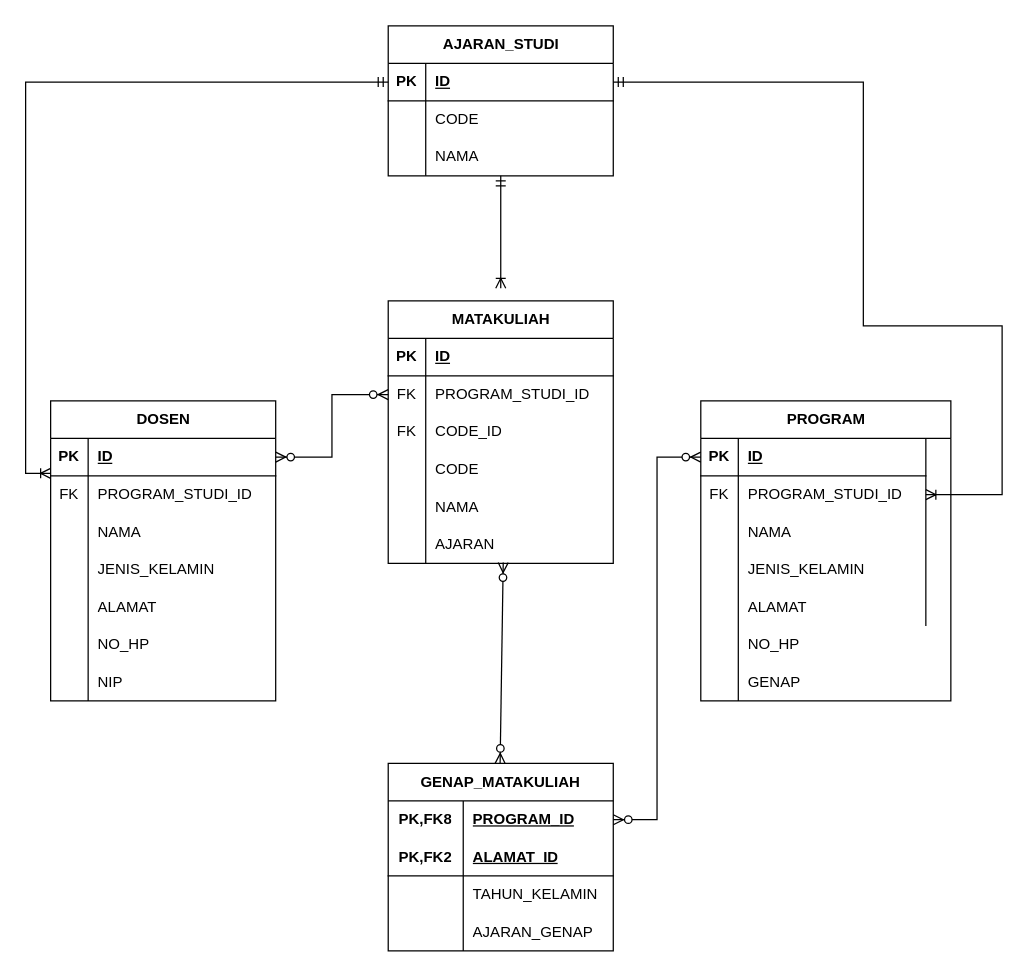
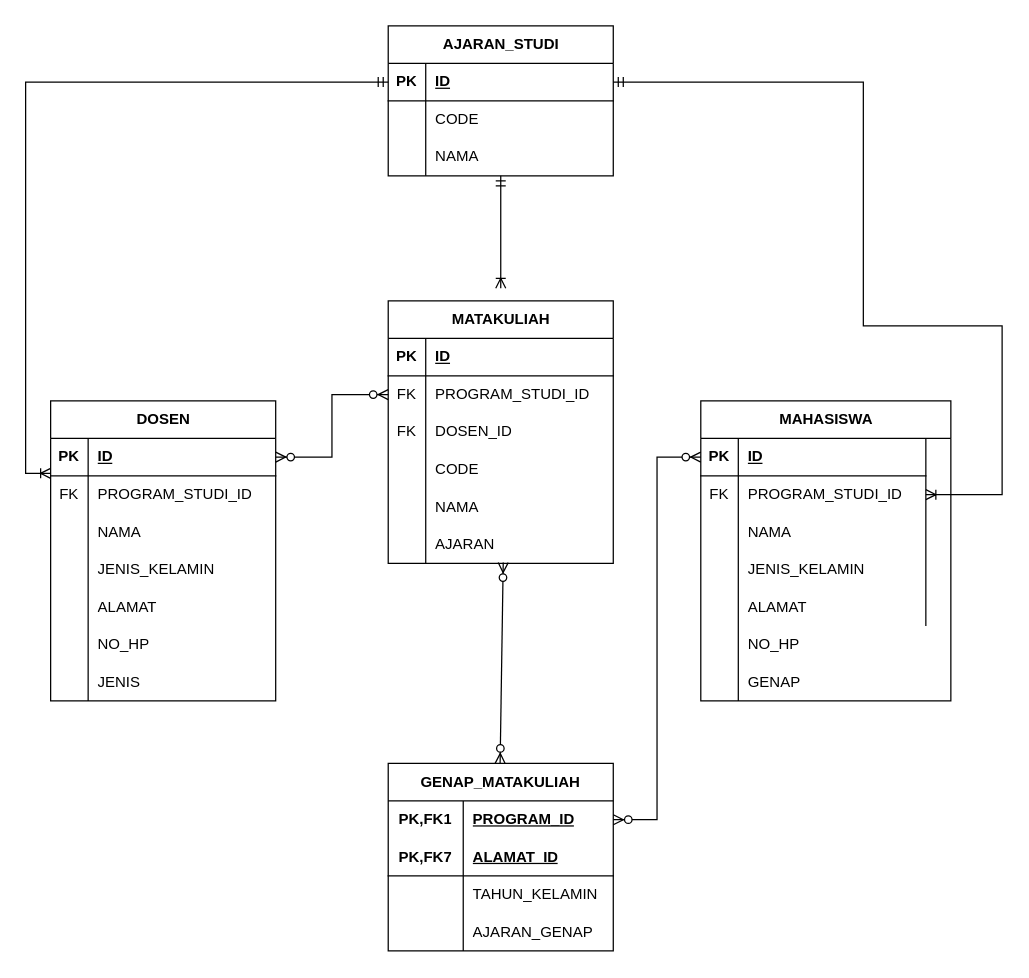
(826, 419) -> (826, 419)
(465, 432) -> (469, 432)
(111, 682) -> (119, 682)
(426, 819) -> (426, 819)
(426, 857) -> (426, 857)
